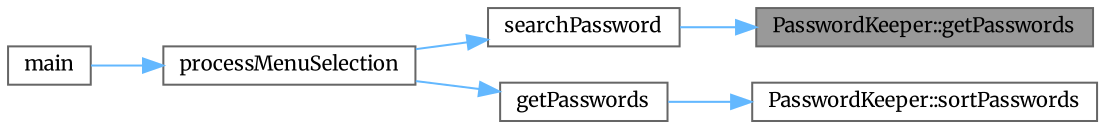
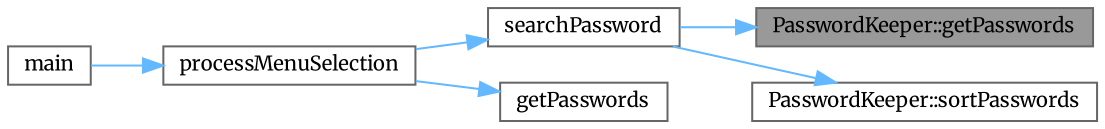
(700, 102) -> (744, 62)
